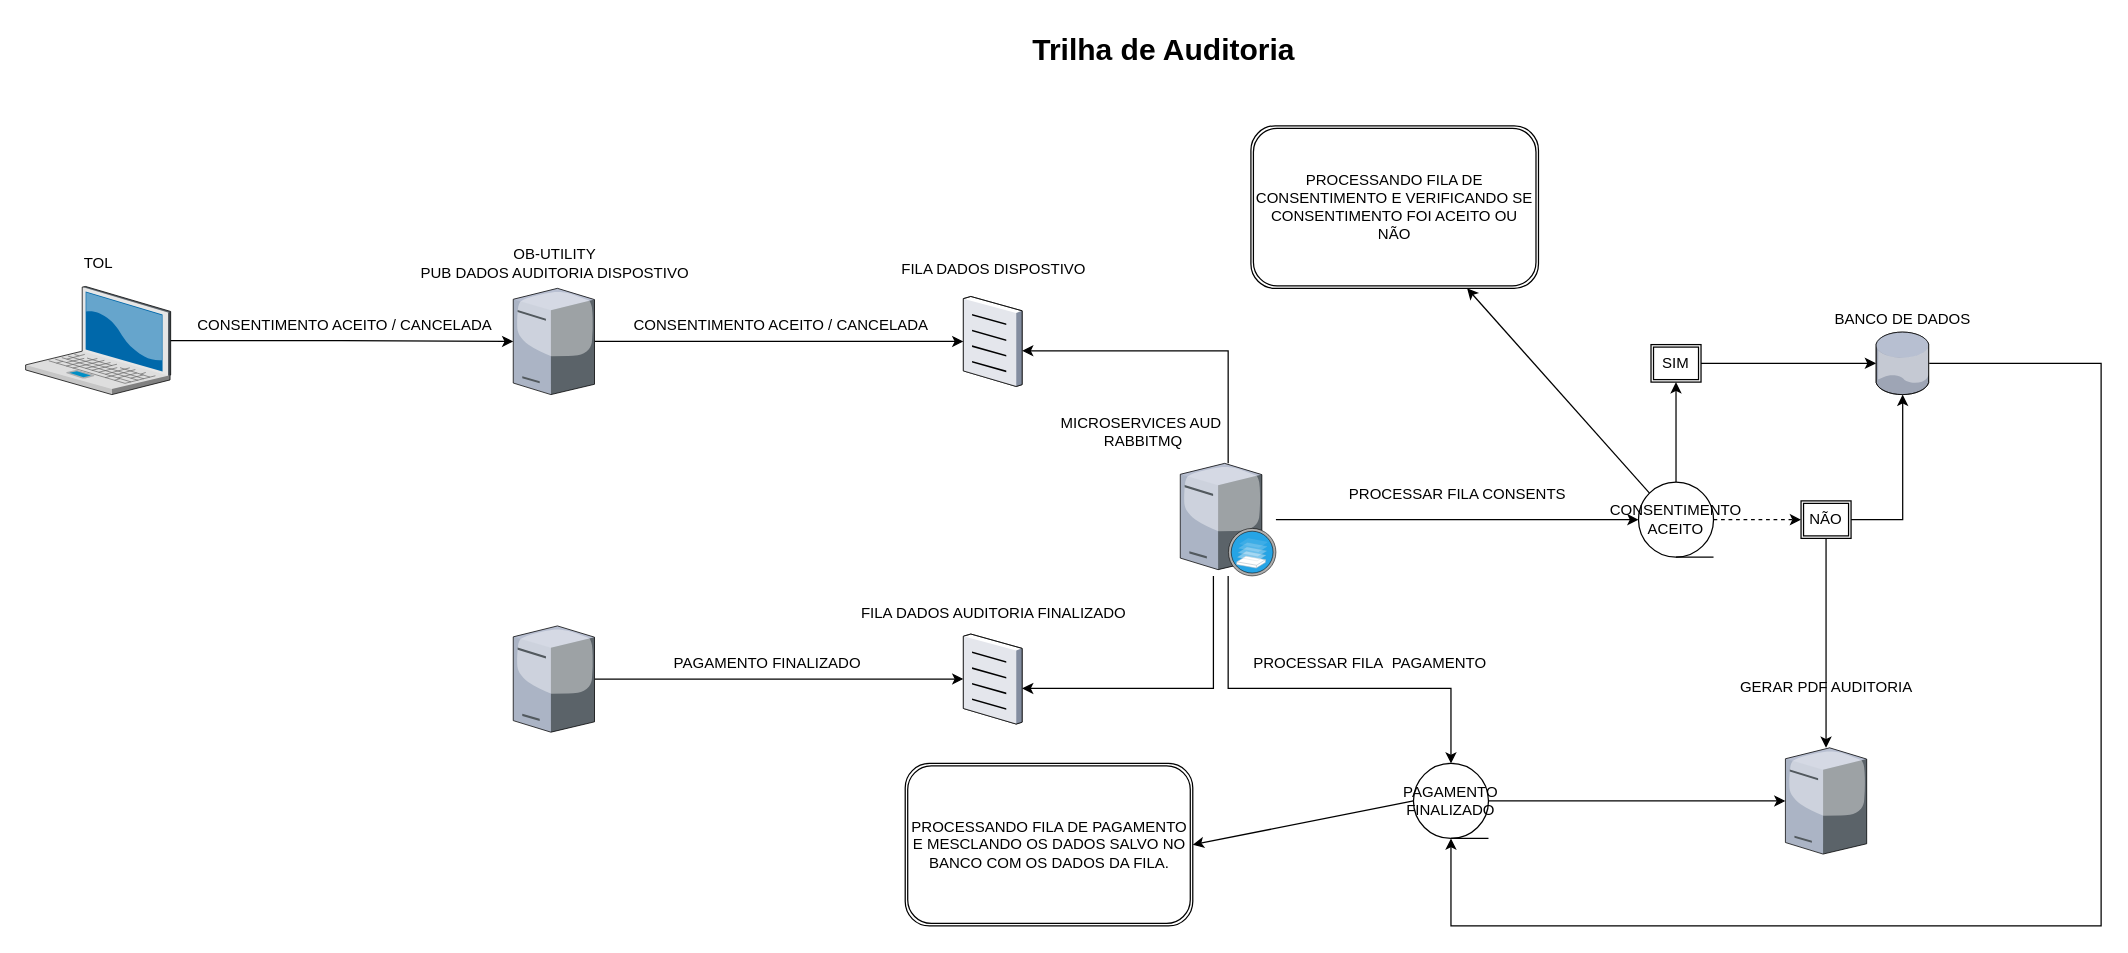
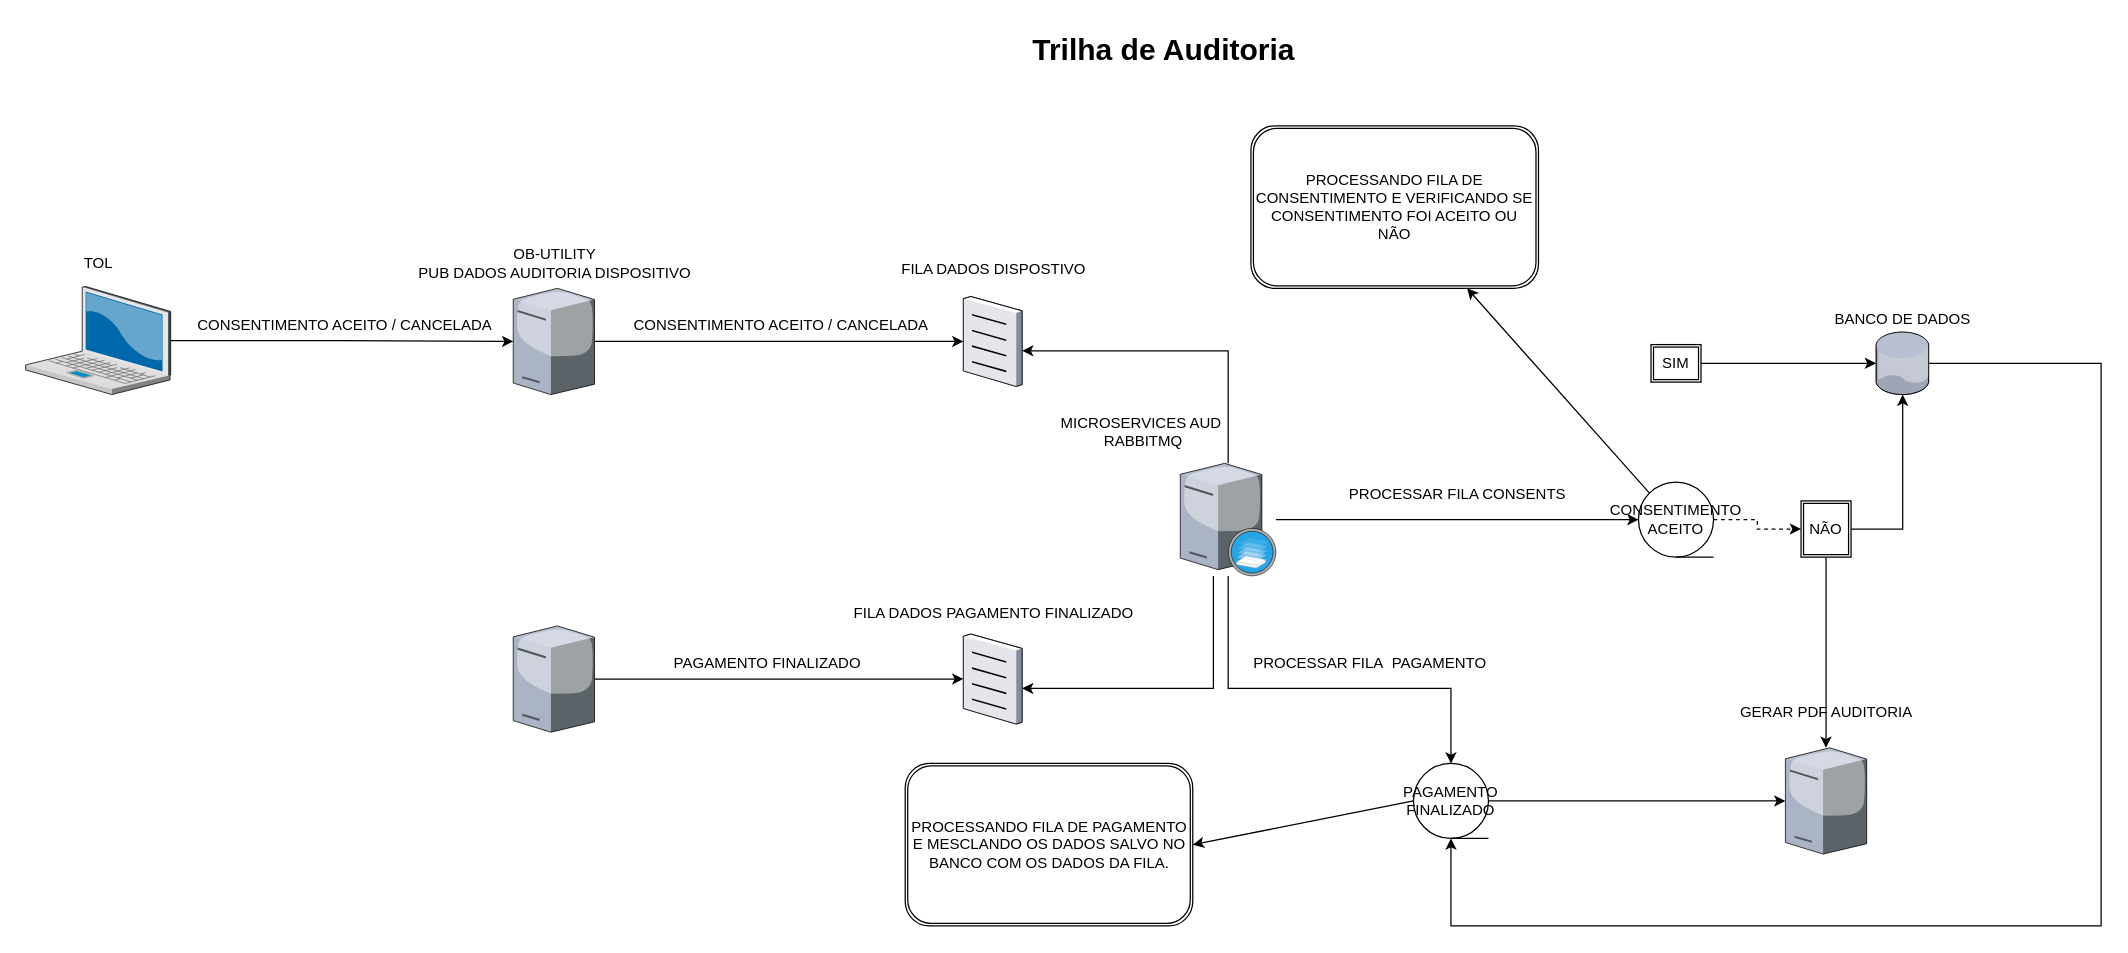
(555, 263) -> (555, 263)
(1676, 436) -> none
(1826, 519) -> (1826, 529)
(994, 613) -> (994, 613)
(1826, 686) -> (1826, 711)
